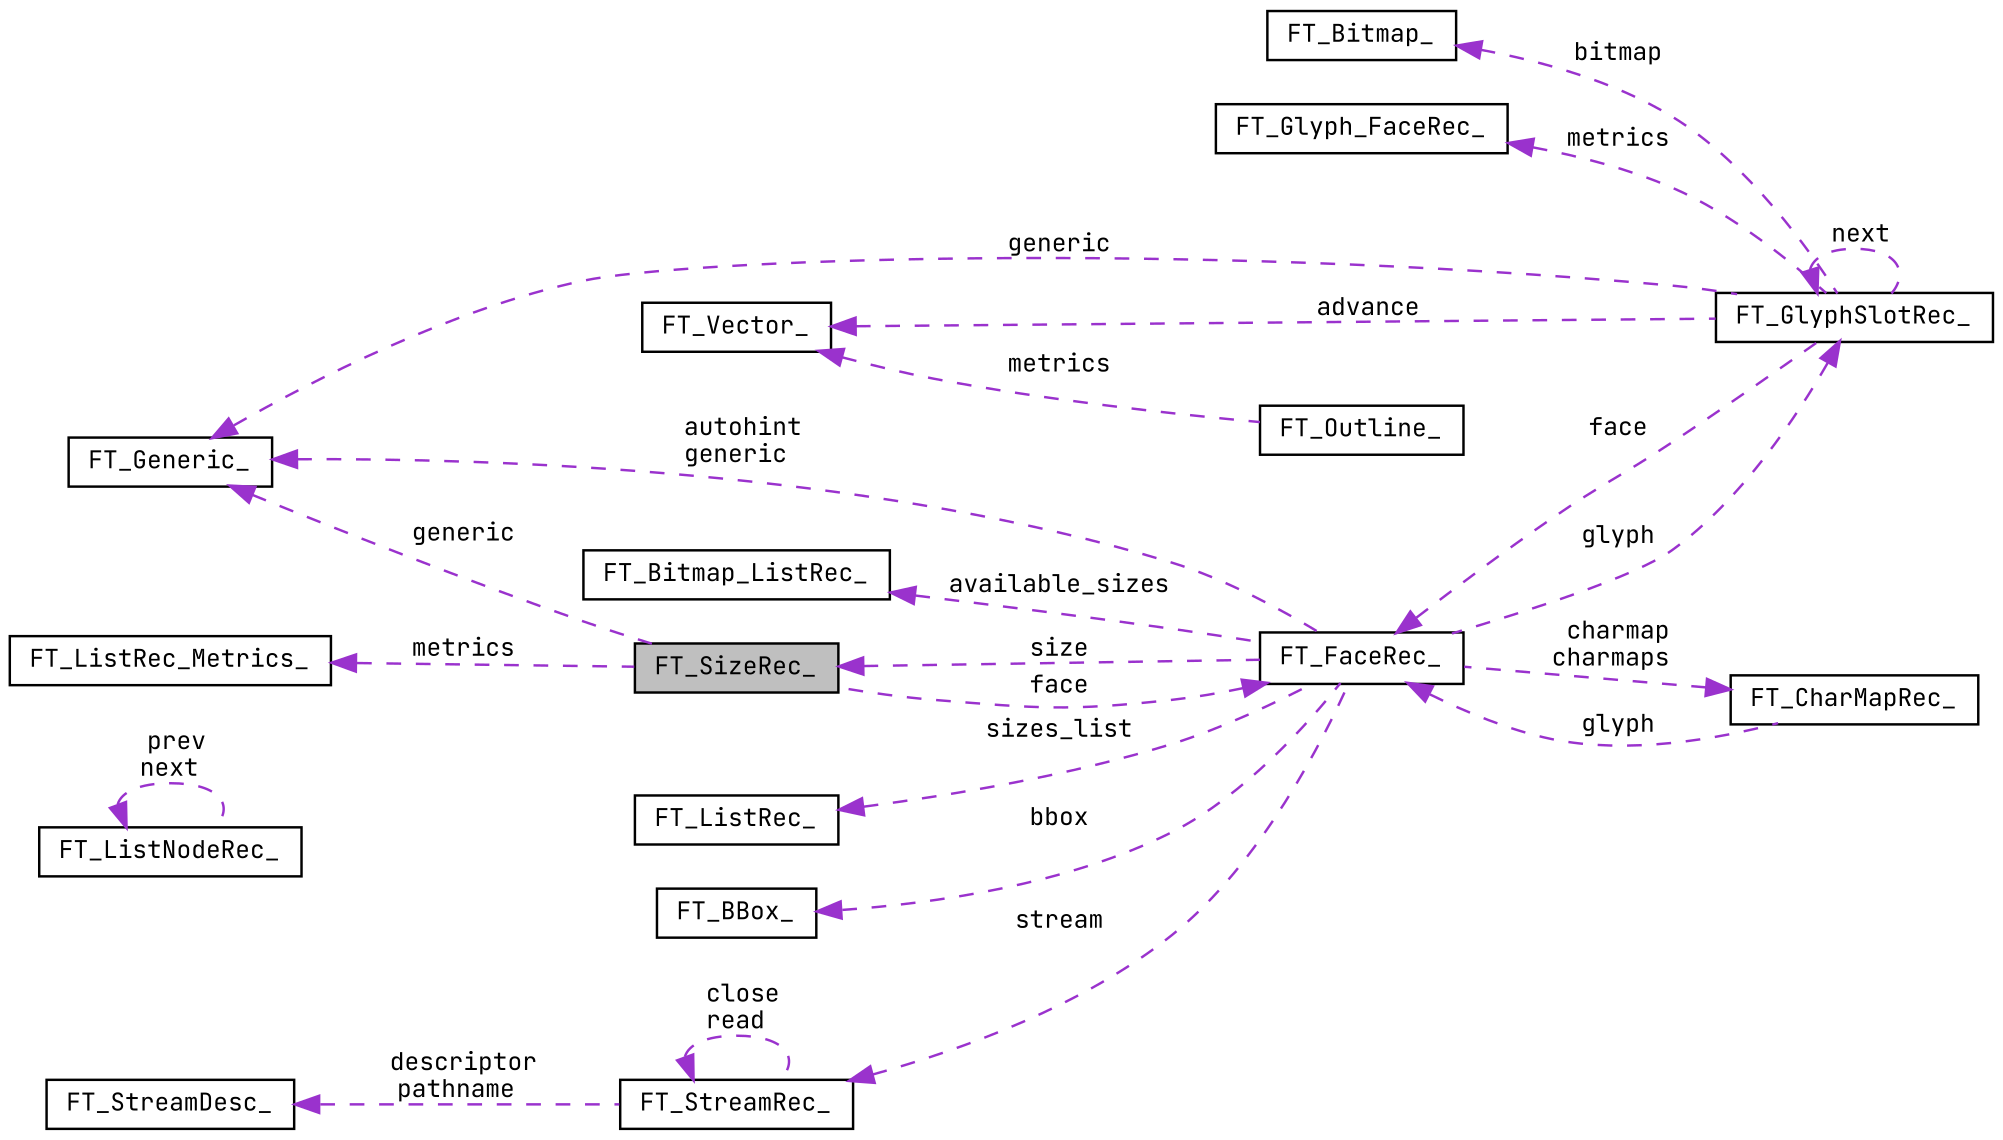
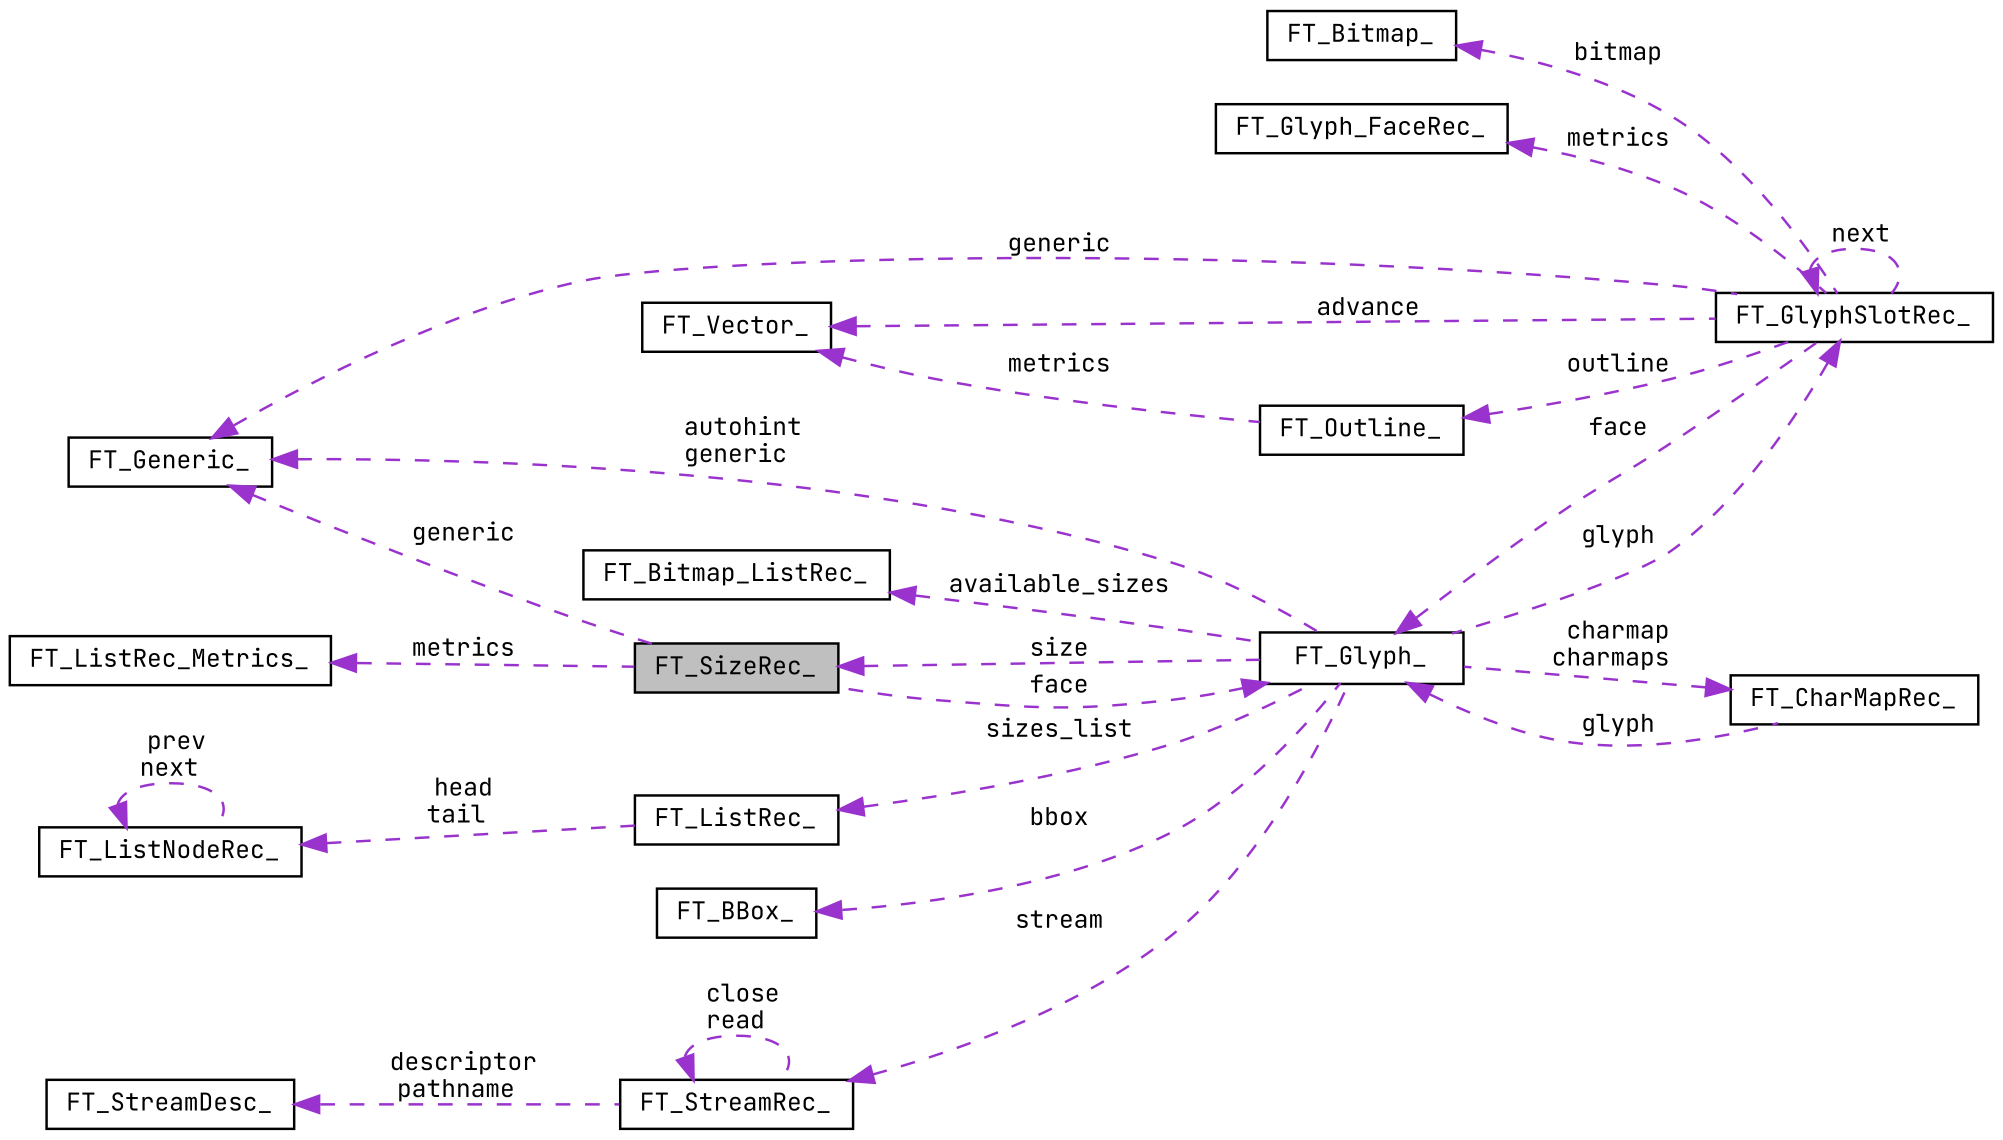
none -> (1642, 386)
(1362, 658) -> (1362, 658)
none -> (481, 834)
